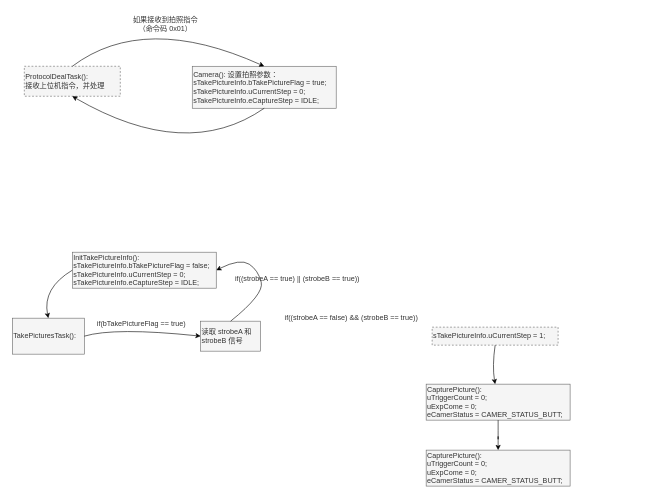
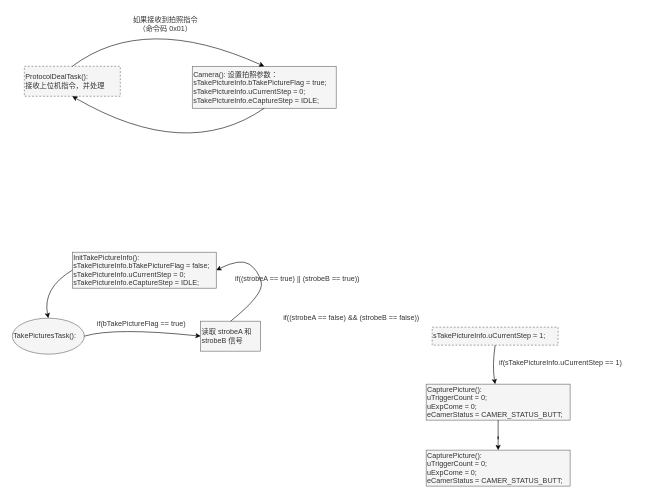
(352, 318) -> (352, 318)
(48, 336) -> (48, 336)
none -> (567, 363)
